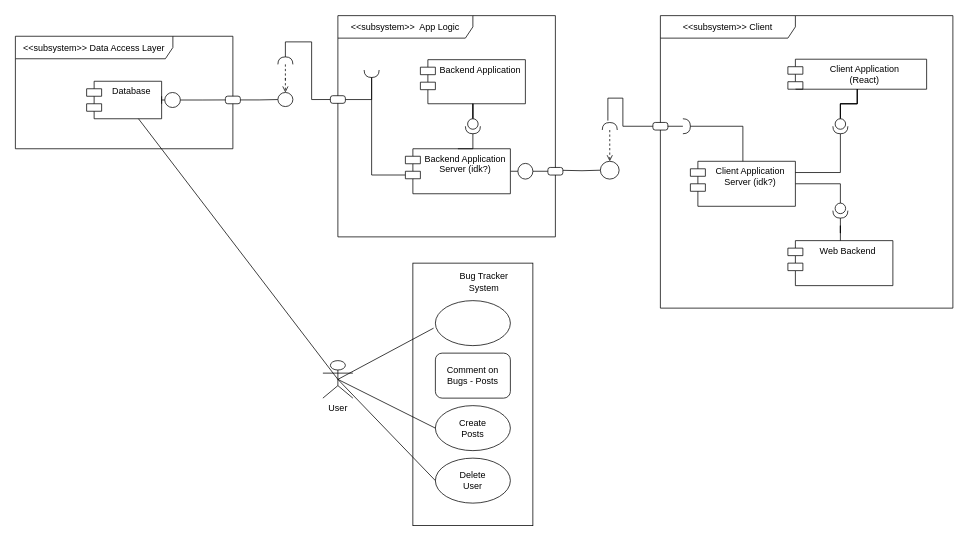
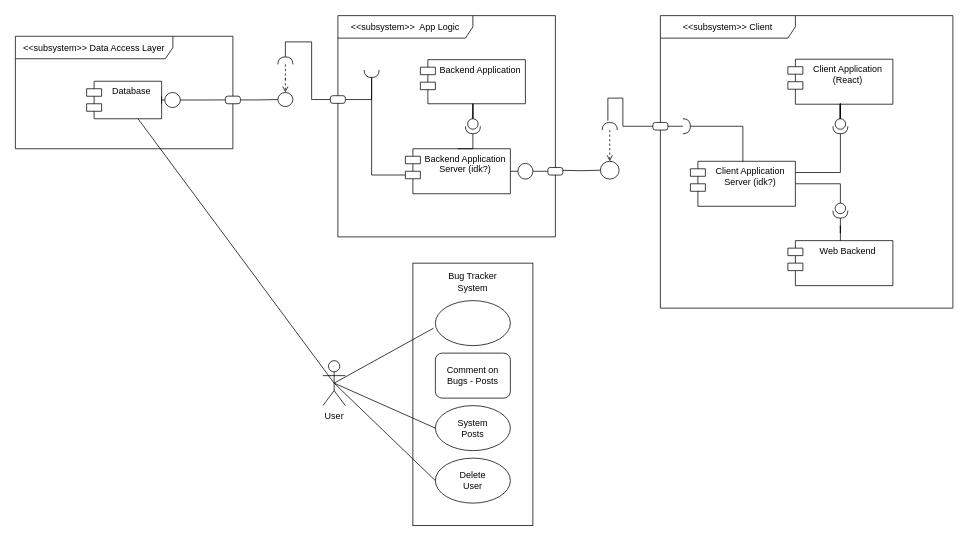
(857, 74) -> (840, 81)
(484, 282) -> (473, 282)
(338, 379) -> (334, 383)
(473, 428) -> (473, 428)
